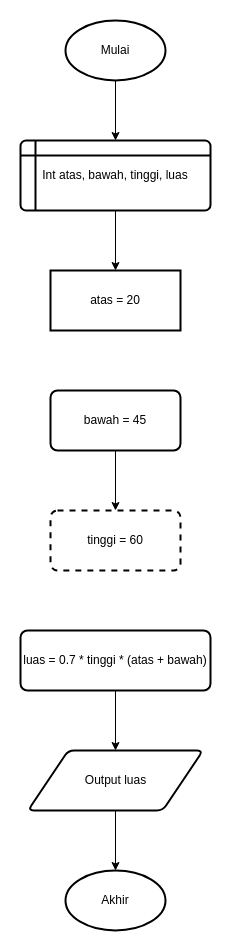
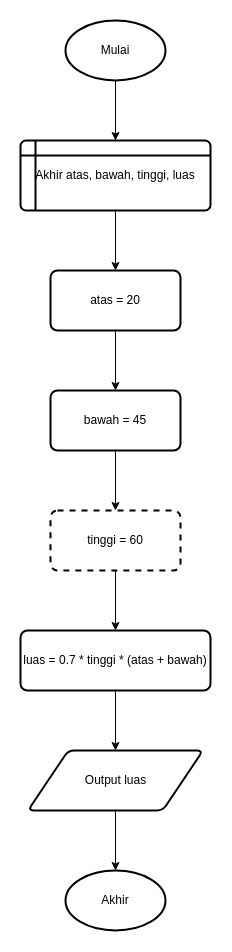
(116, 176) -> (116, 176)
(116, 301) -> (116, 301)
none -> (116, 357)
none -> (116, 597)
